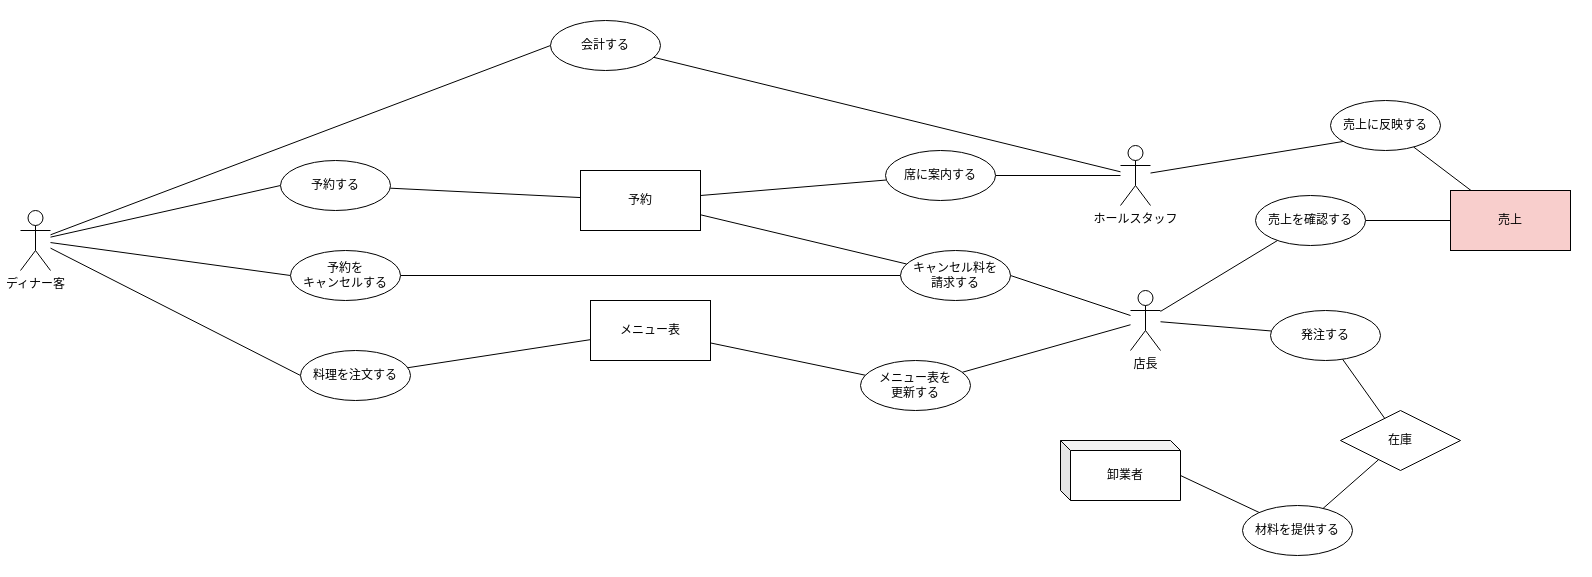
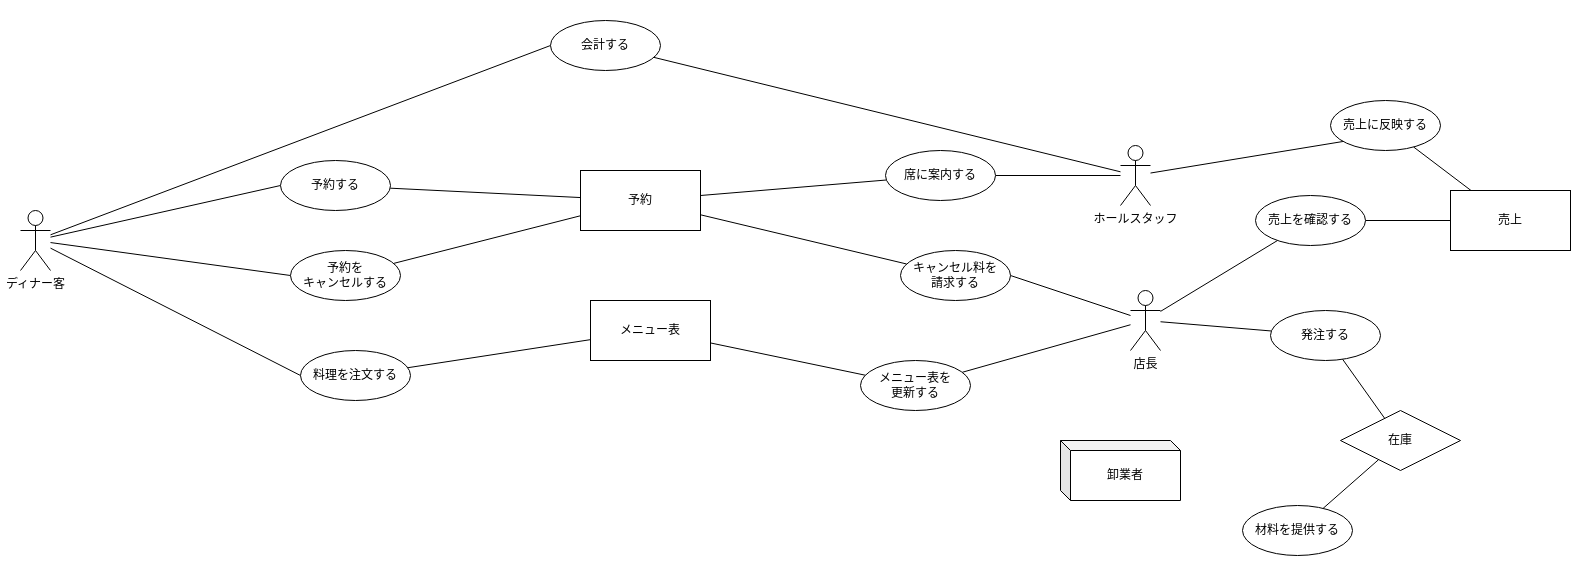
(1511, 221) -> (1511, 221)
(651, 276) -> (487, 240)
(1219, 494) -> none
